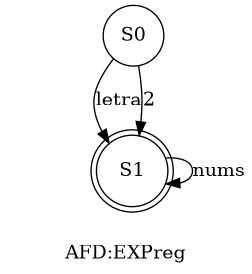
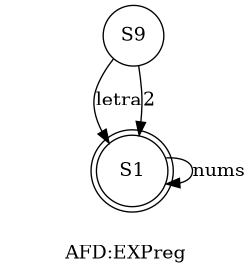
(134, 36) -> (134, 36)
